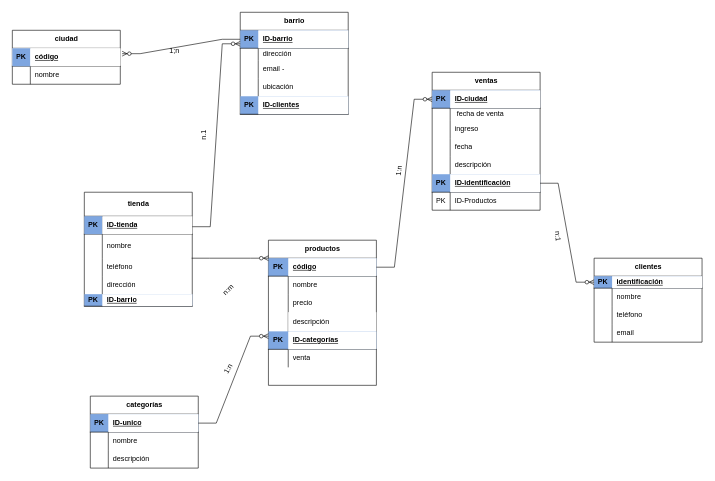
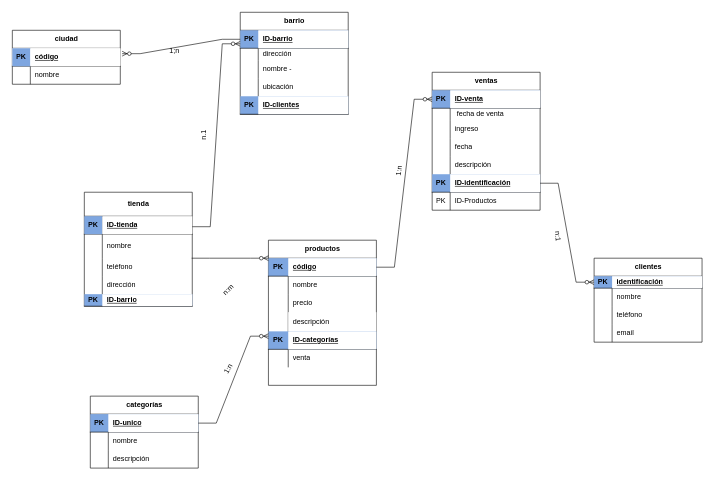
(274, 69) -> (278, 69)
(472, 99) -> (471, 99)
